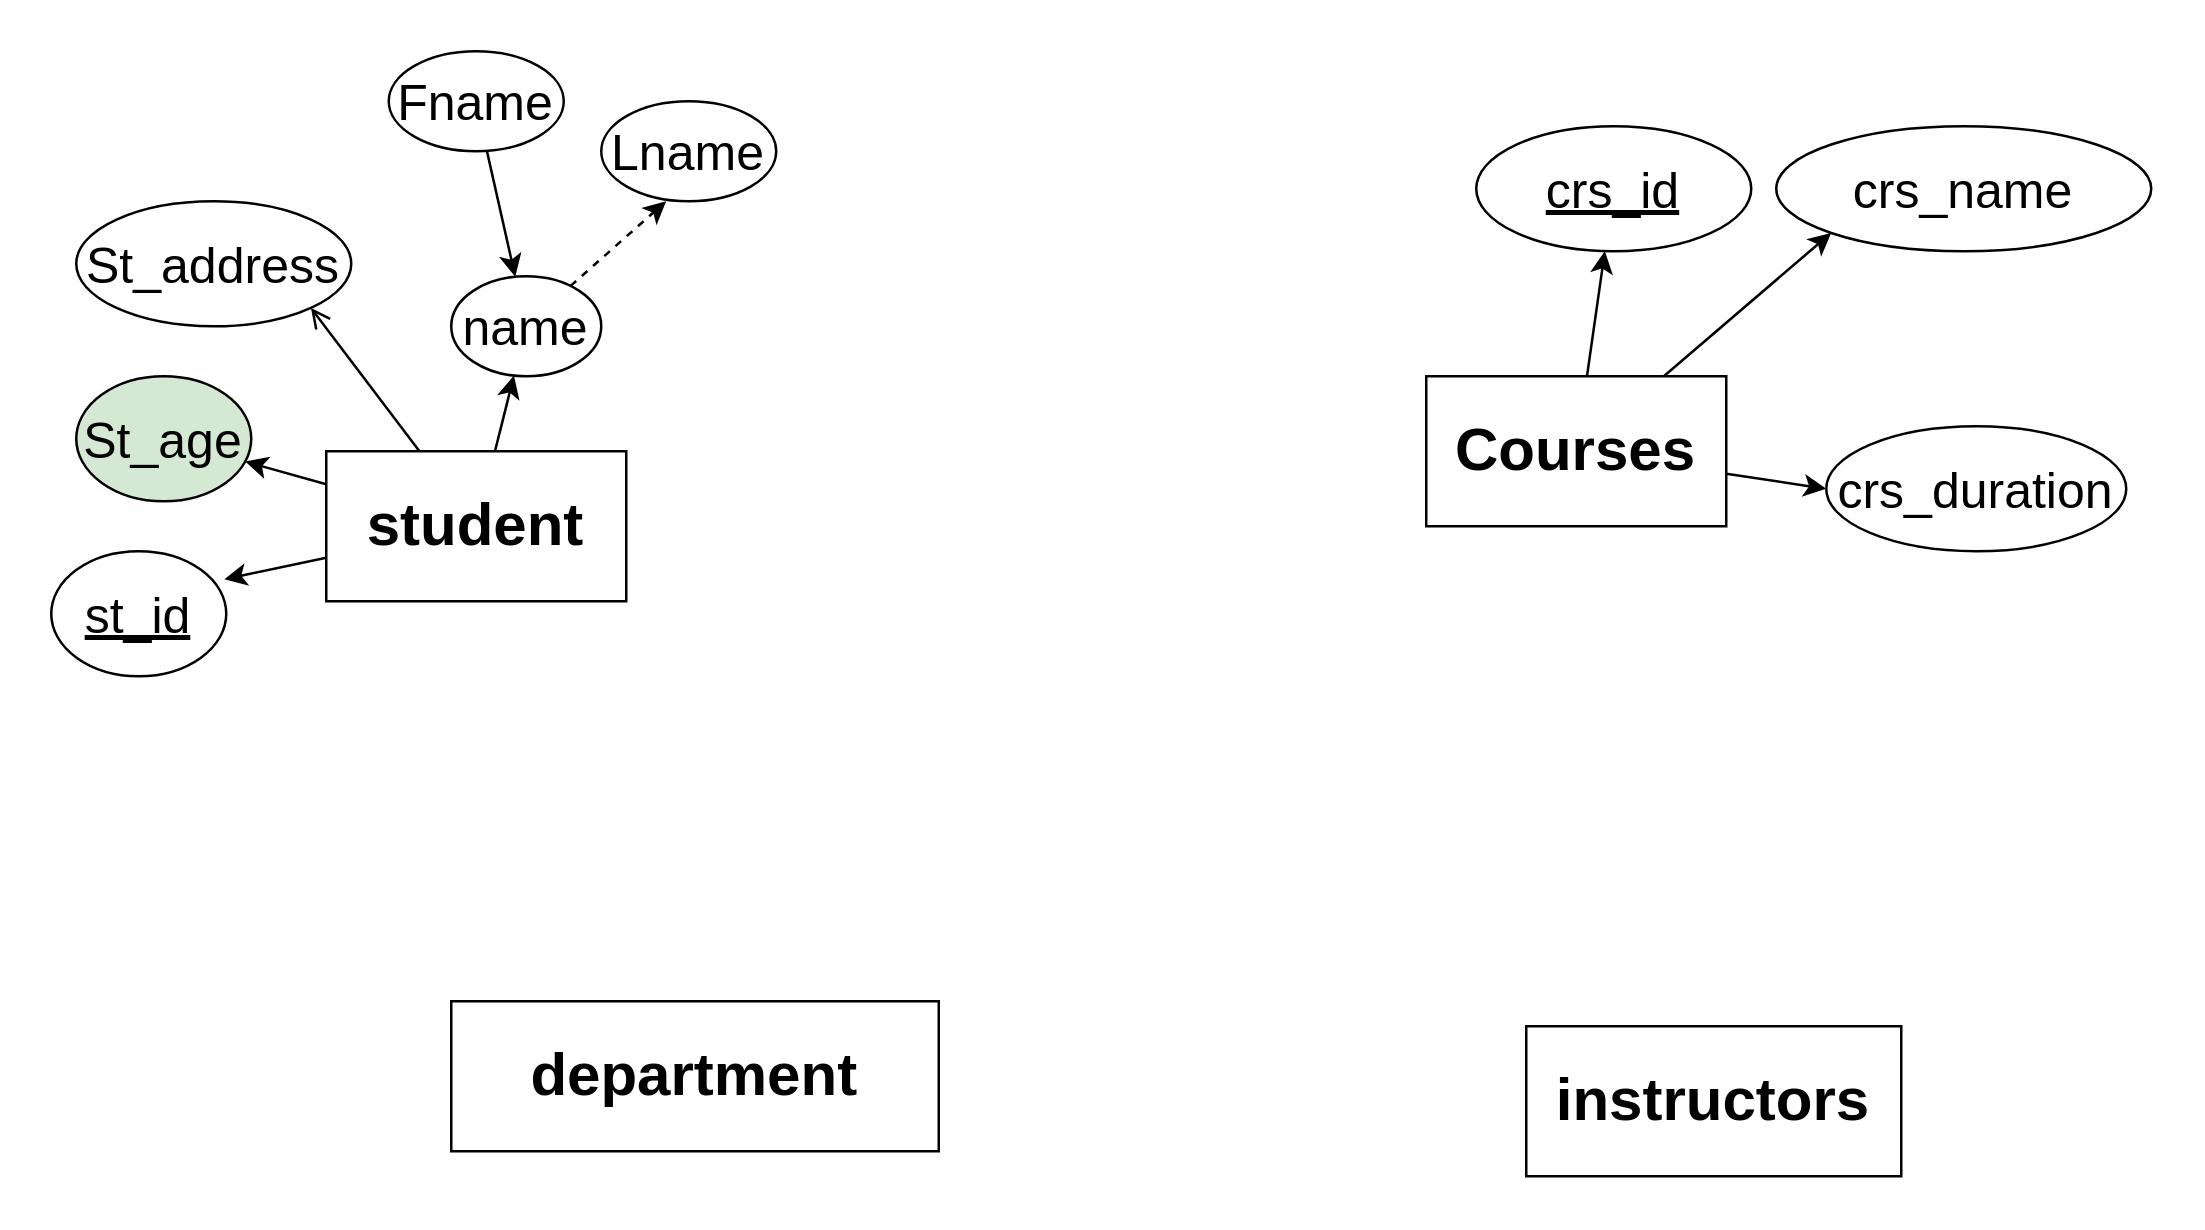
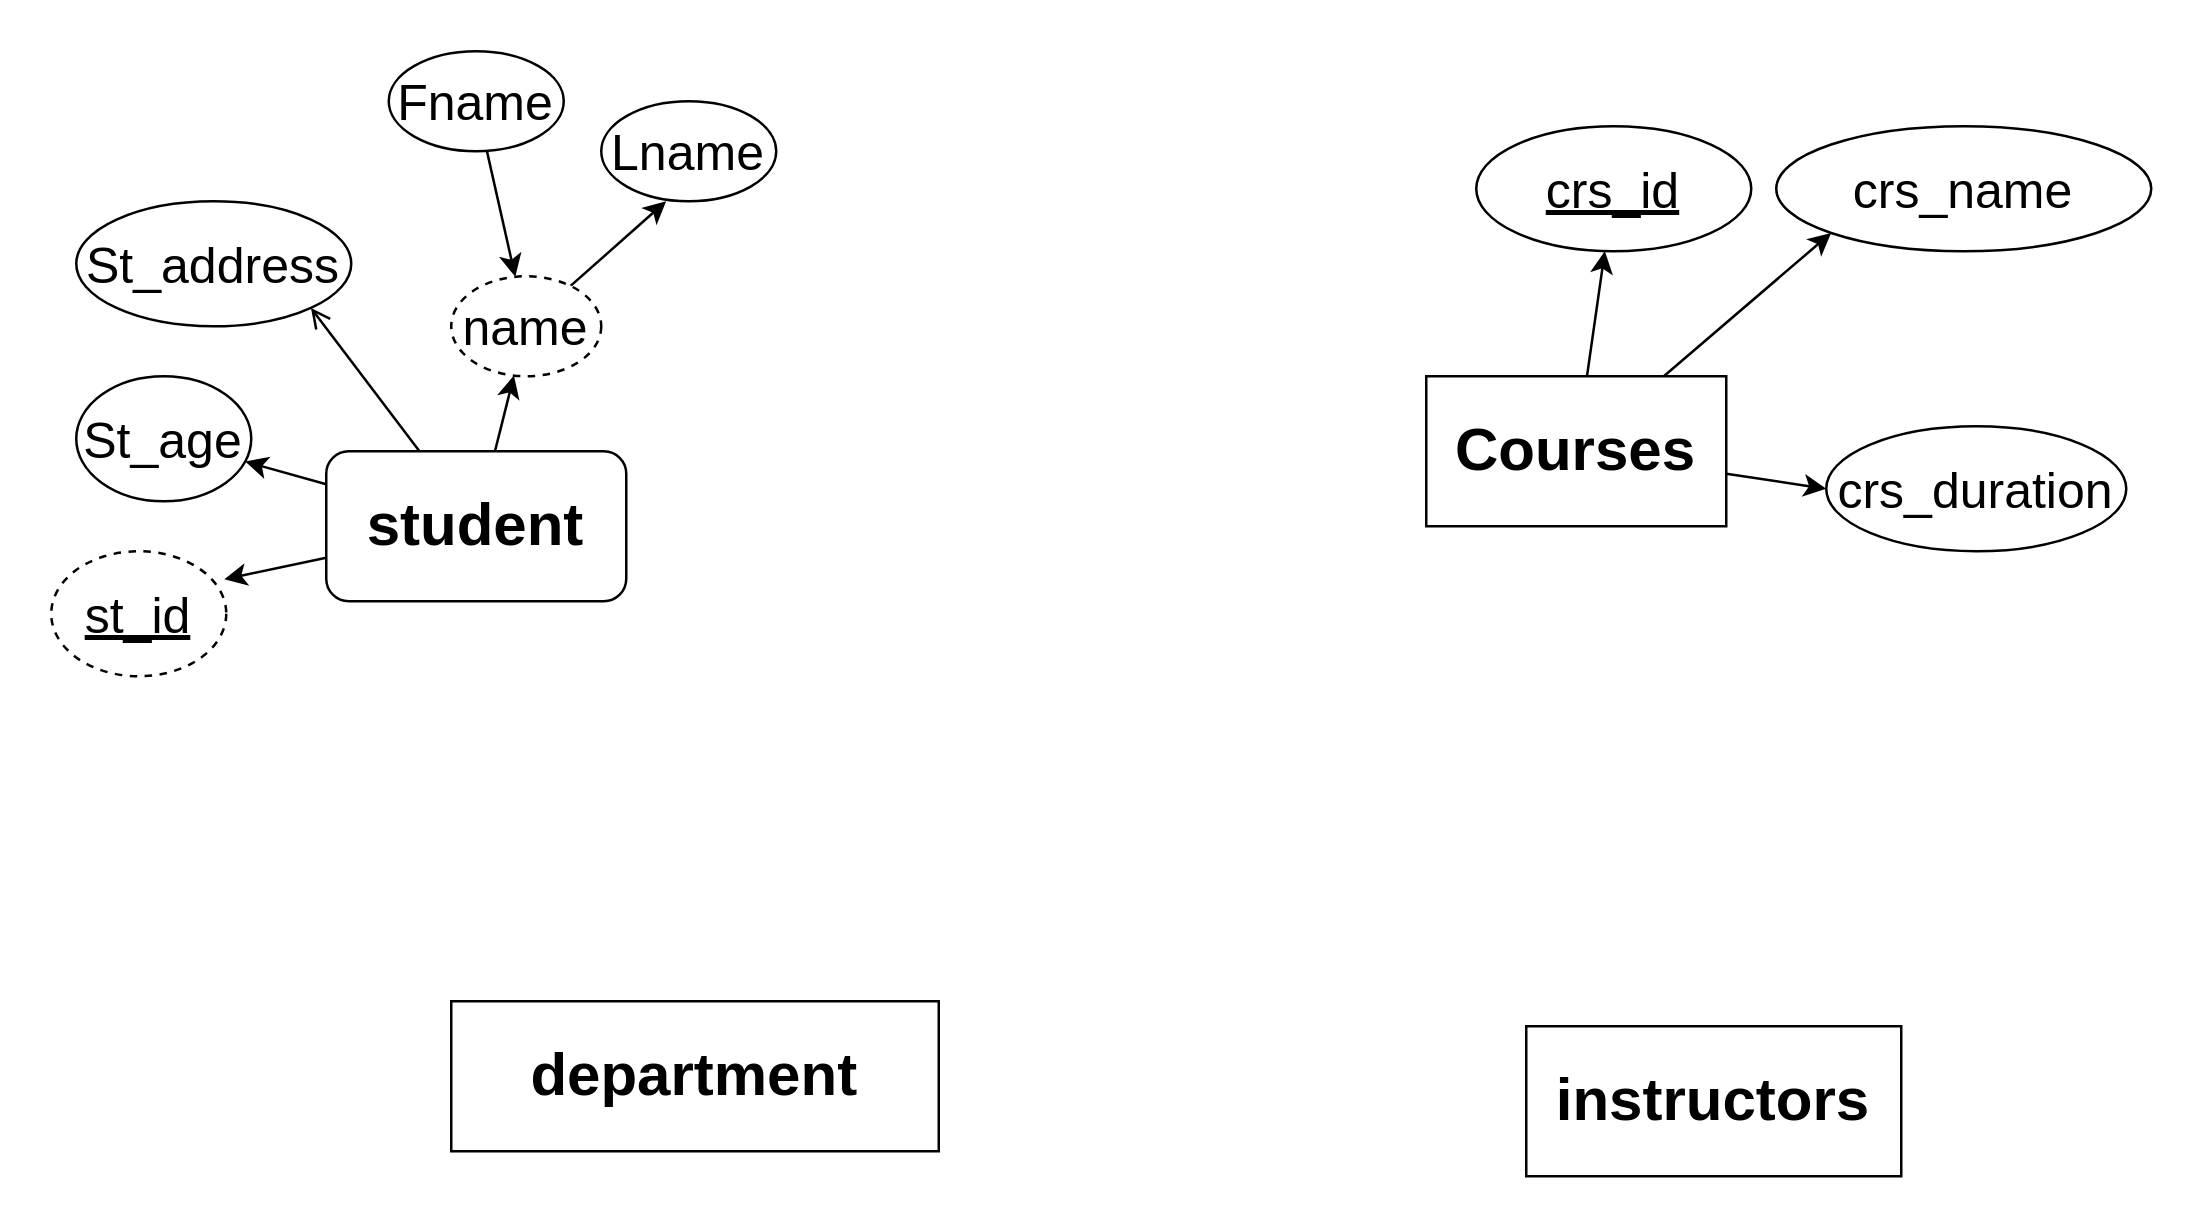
(611, 251) -> (611, 251)
(526, 326) -> (526, 326)
(164, 439) -> (164, 439)
(476, 526) -> (476, 526)
(139, 614) -> (139, 614)
